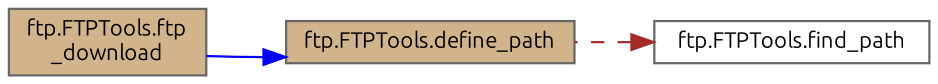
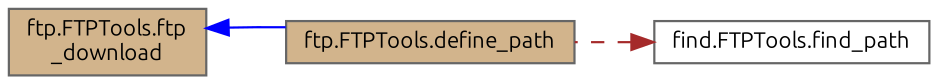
(792, 42) -> (792, 42)
(235, 57) -> (257, 27)
